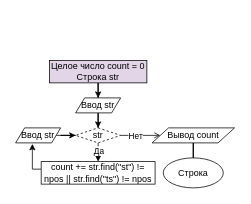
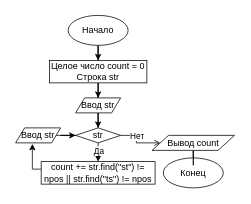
none -> (98, 30)
none -> (98, 55)
(98, 72) -> (98, 72)
(98, 135) -> (98, 135)
(193, 135) -> (193, 143)
(193, 173) -> (193, 173)
